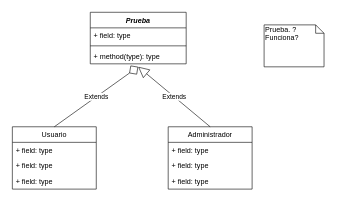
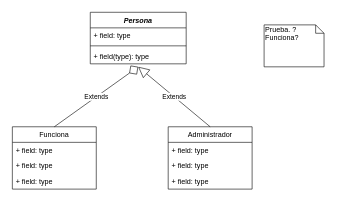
(138, 20) -> (138, 20)
(131, 56) -> (127, 56)
(54, 135) -> (54, 135)
